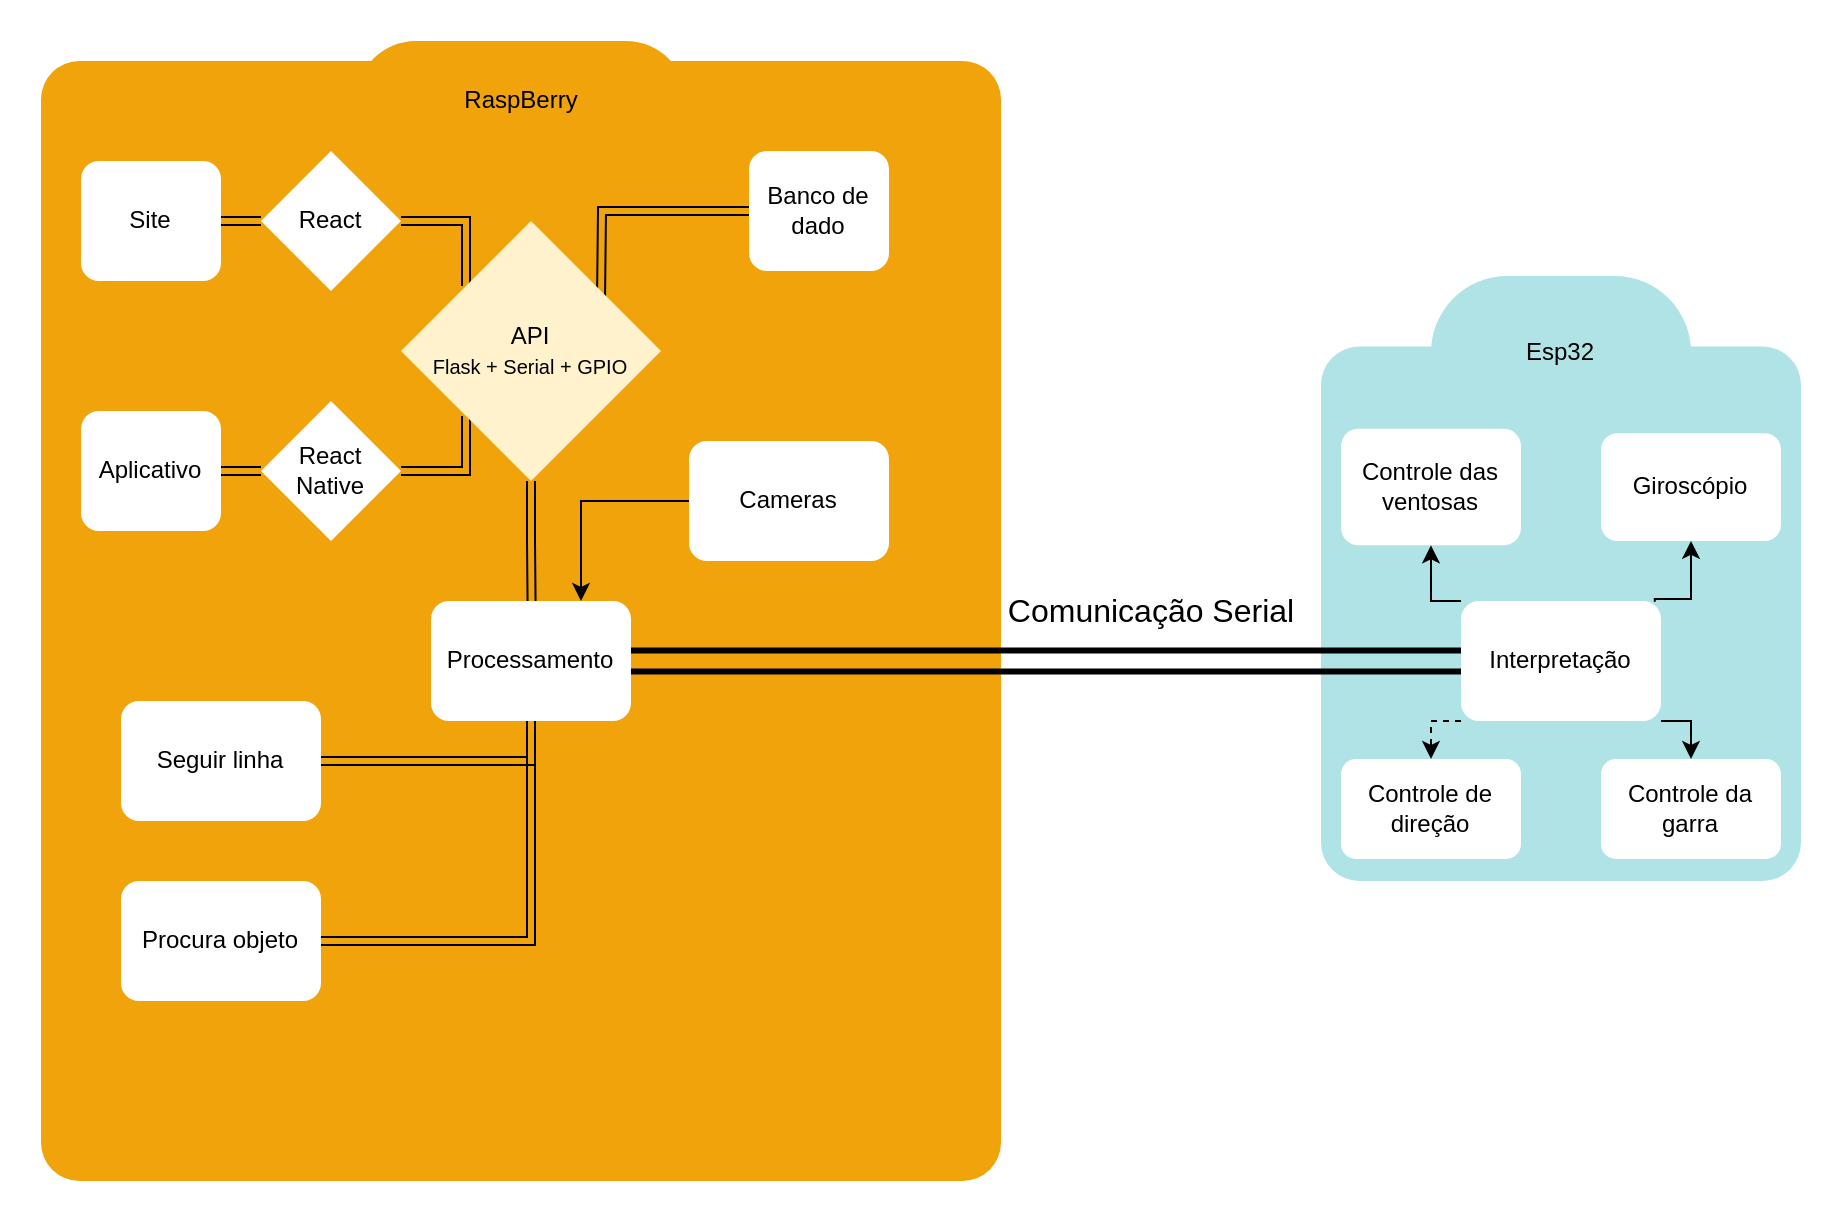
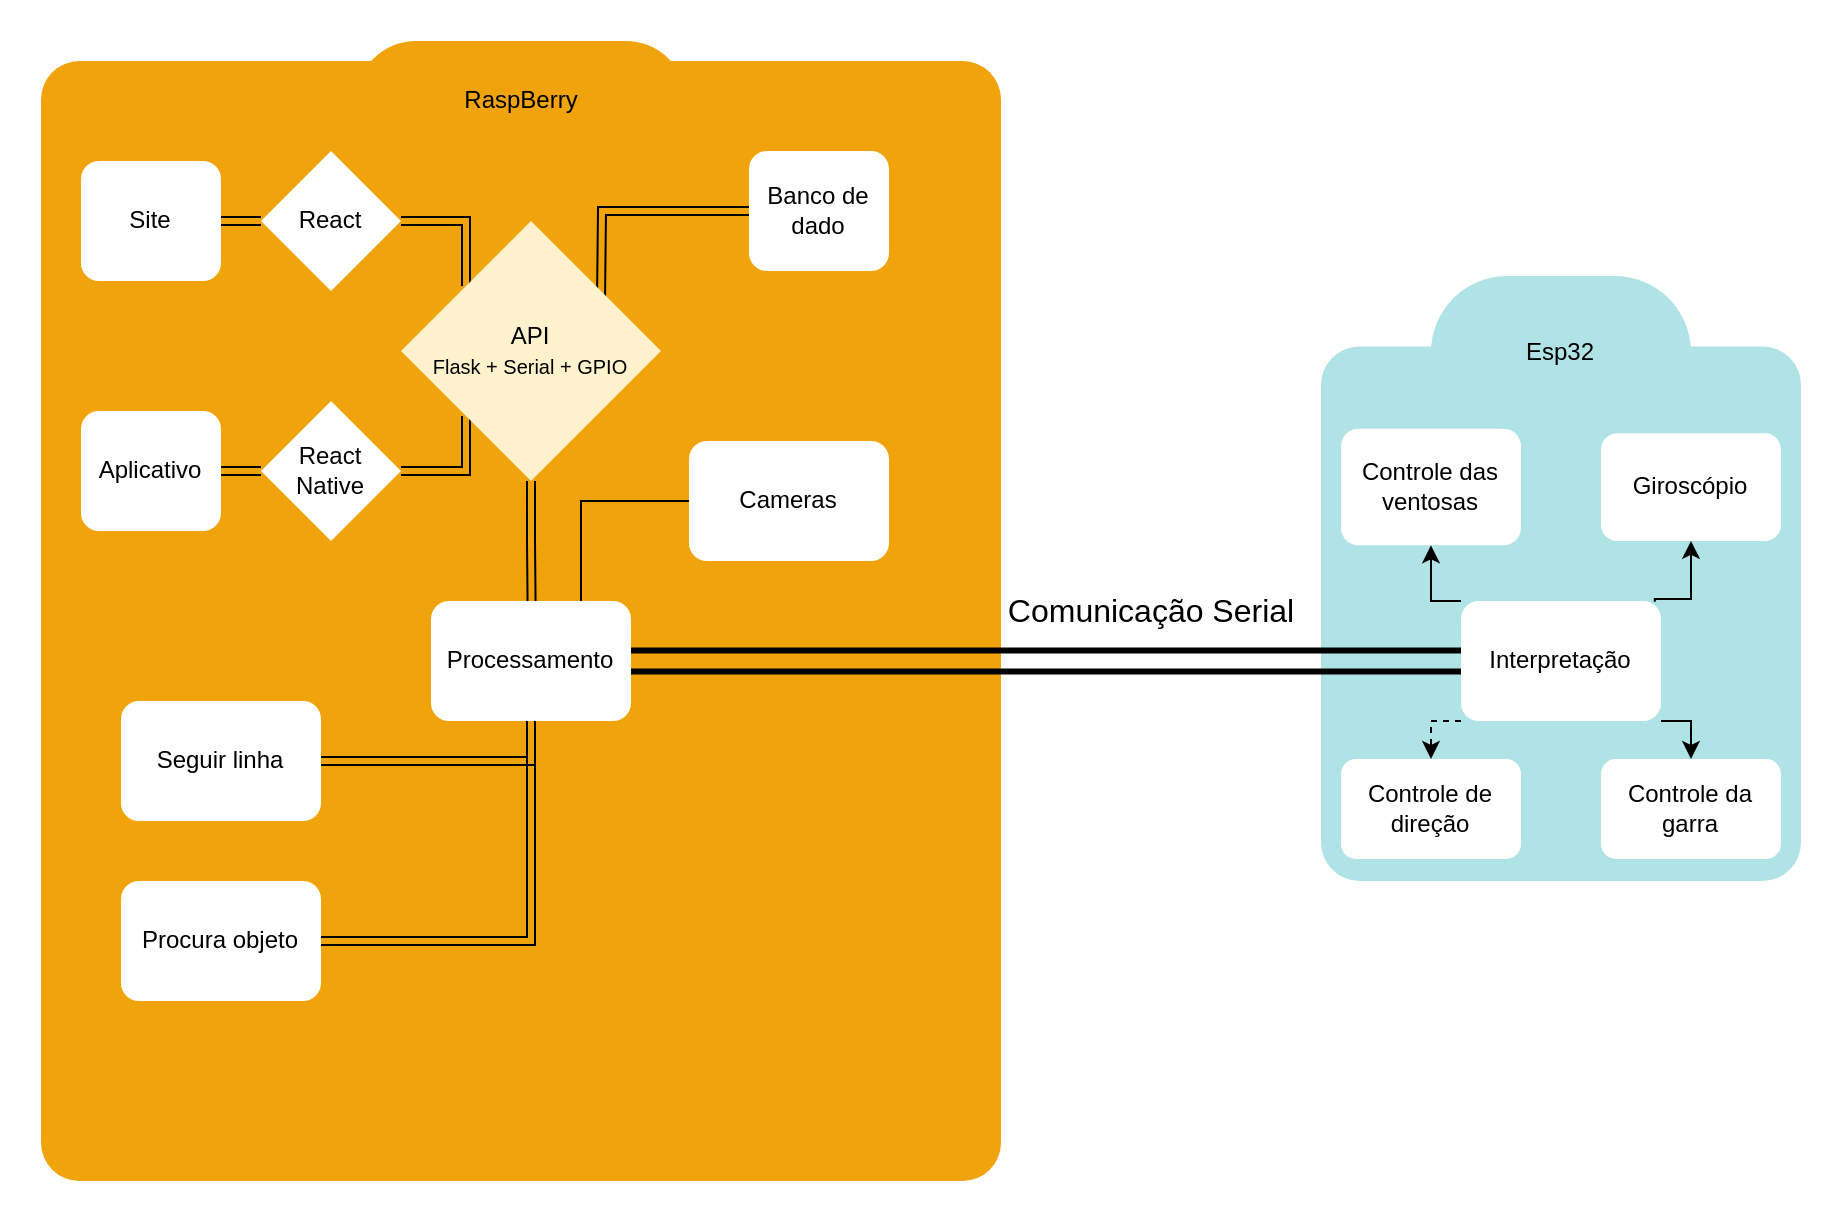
(581, 586) -> (581, 592)
